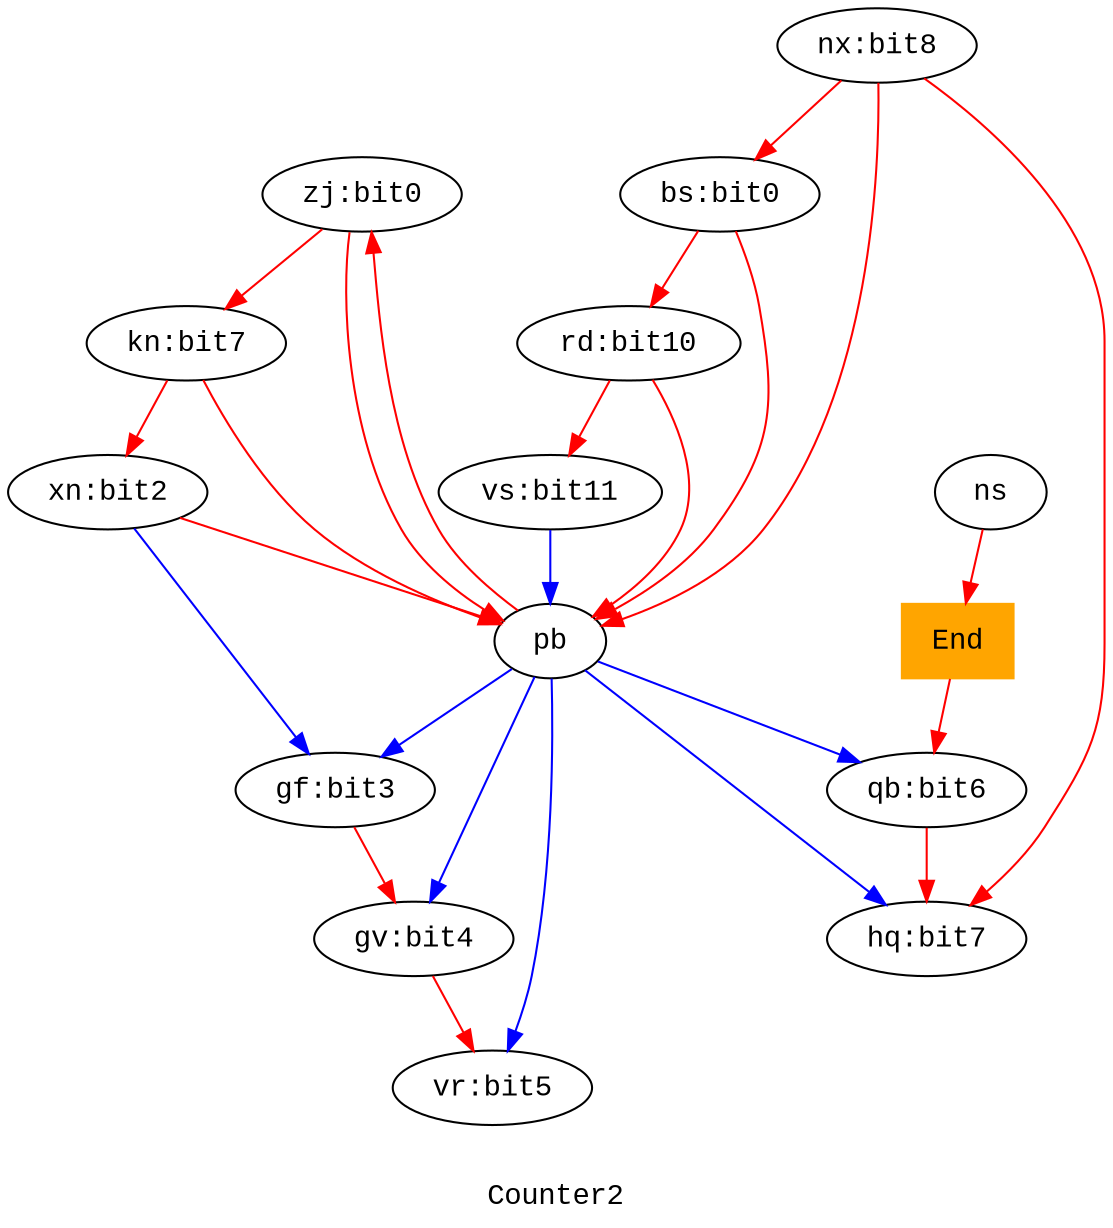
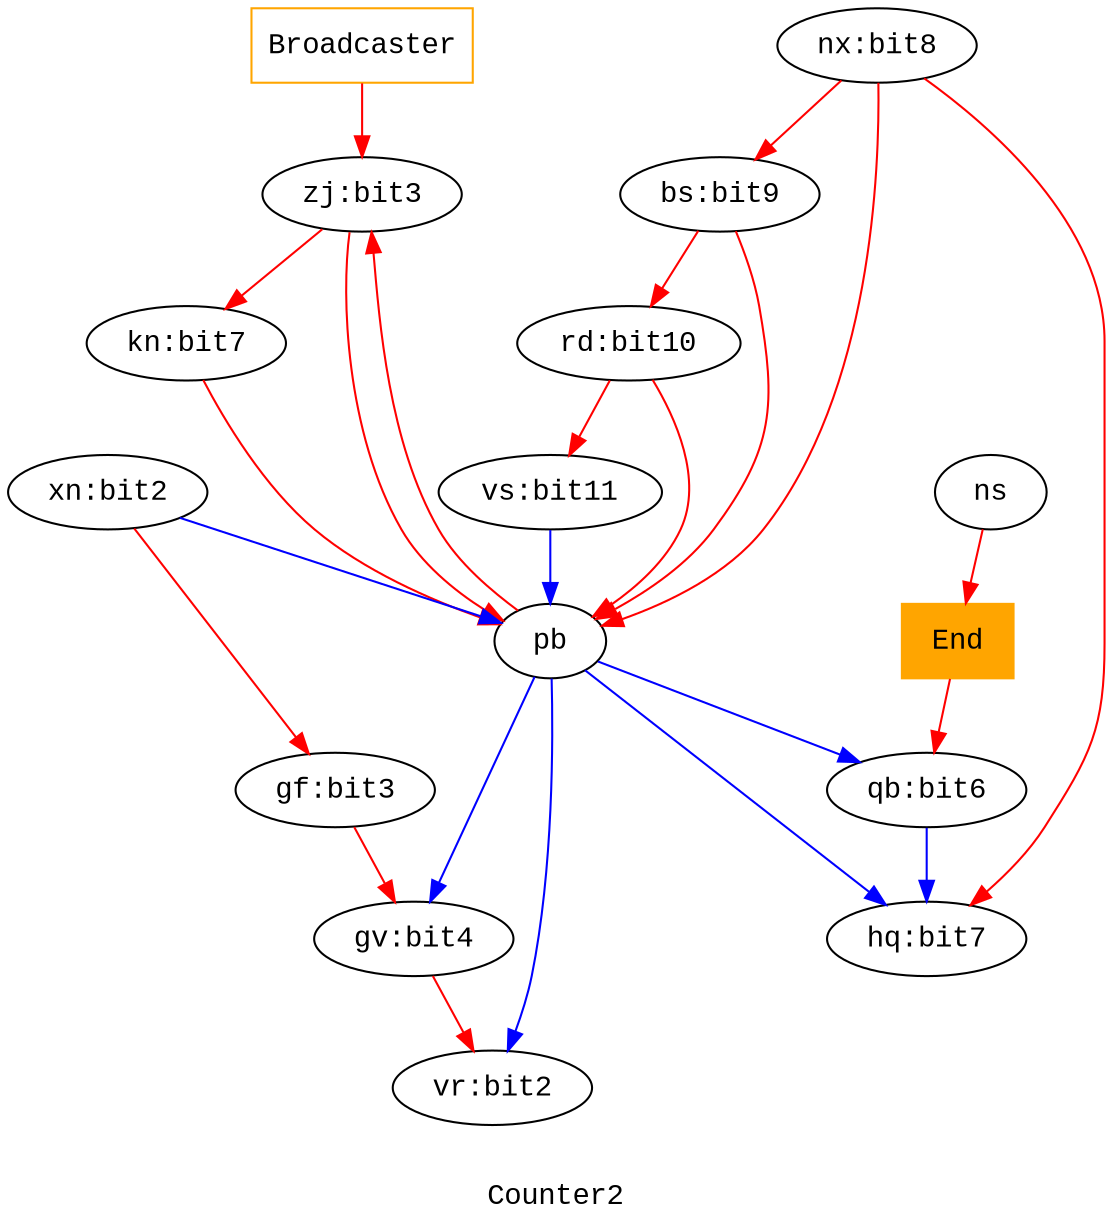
none -> (362, 45)
(362, 194) -> (362, 194)
(720, 194) -> (720, 194)
(152, 409) -> none
(330, 567) -> (330, 567)
(215, 633) -> (215, 633)
(455, 707) -> none
(927, 854) -> (927, 854)
(492, 1088) -> (492, 1088)
